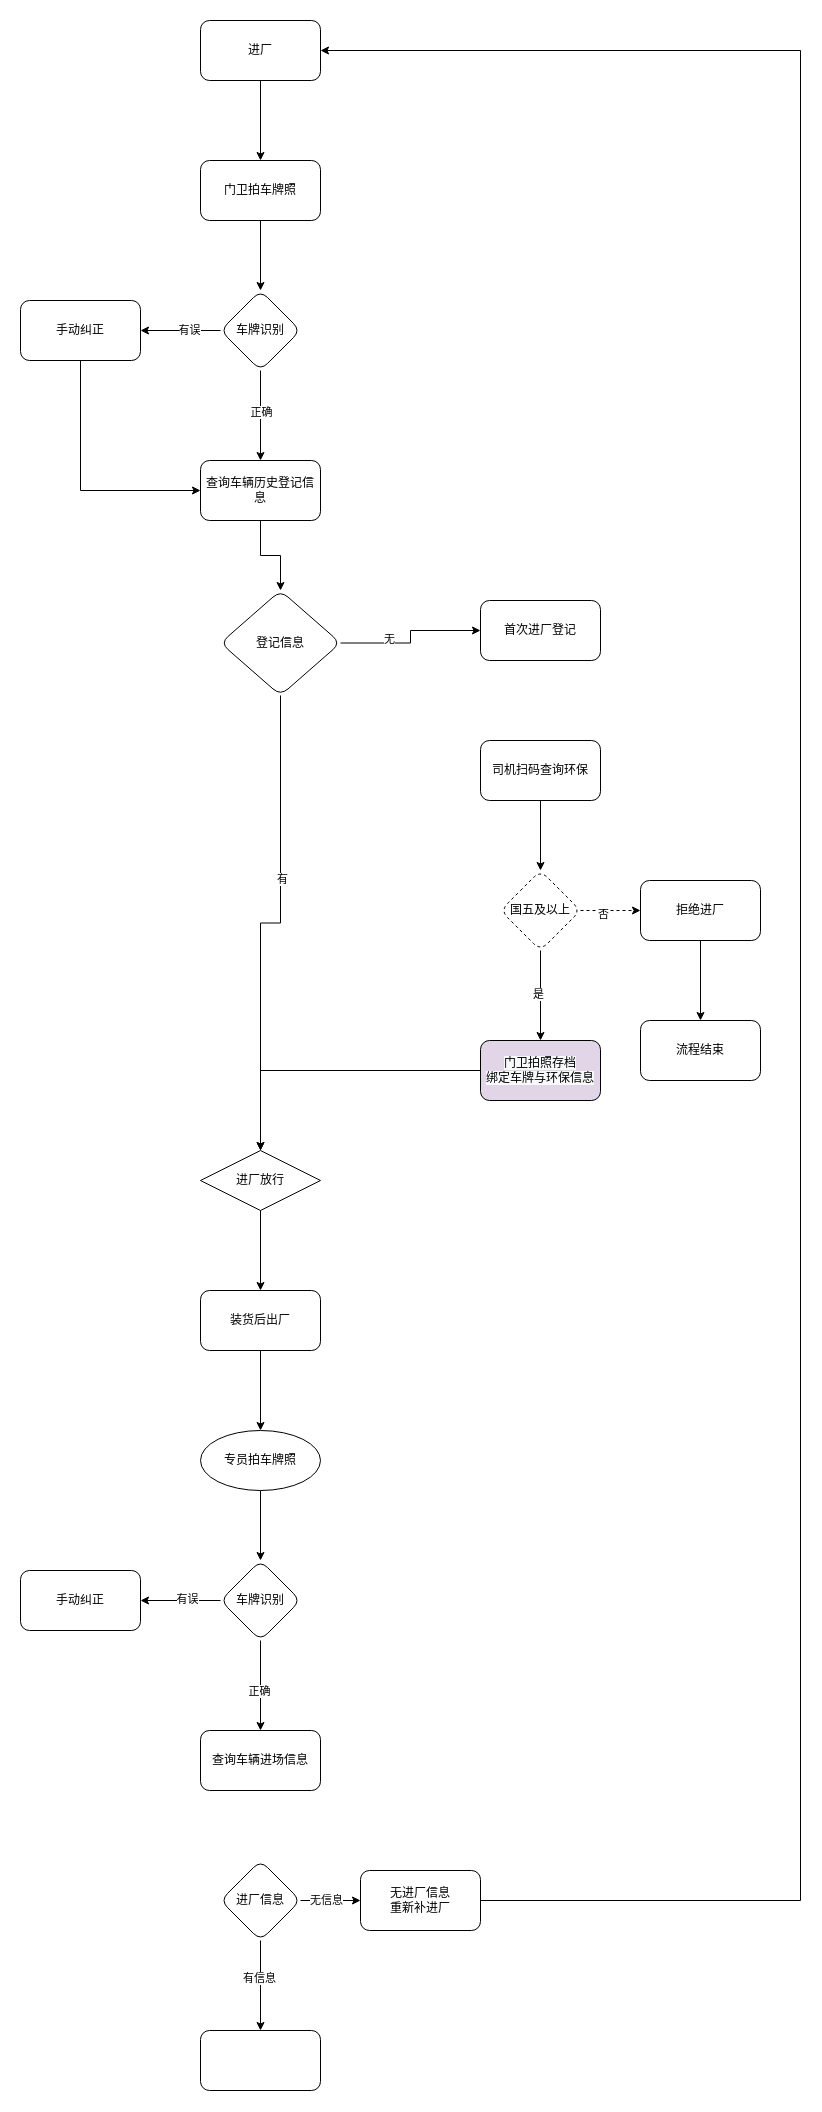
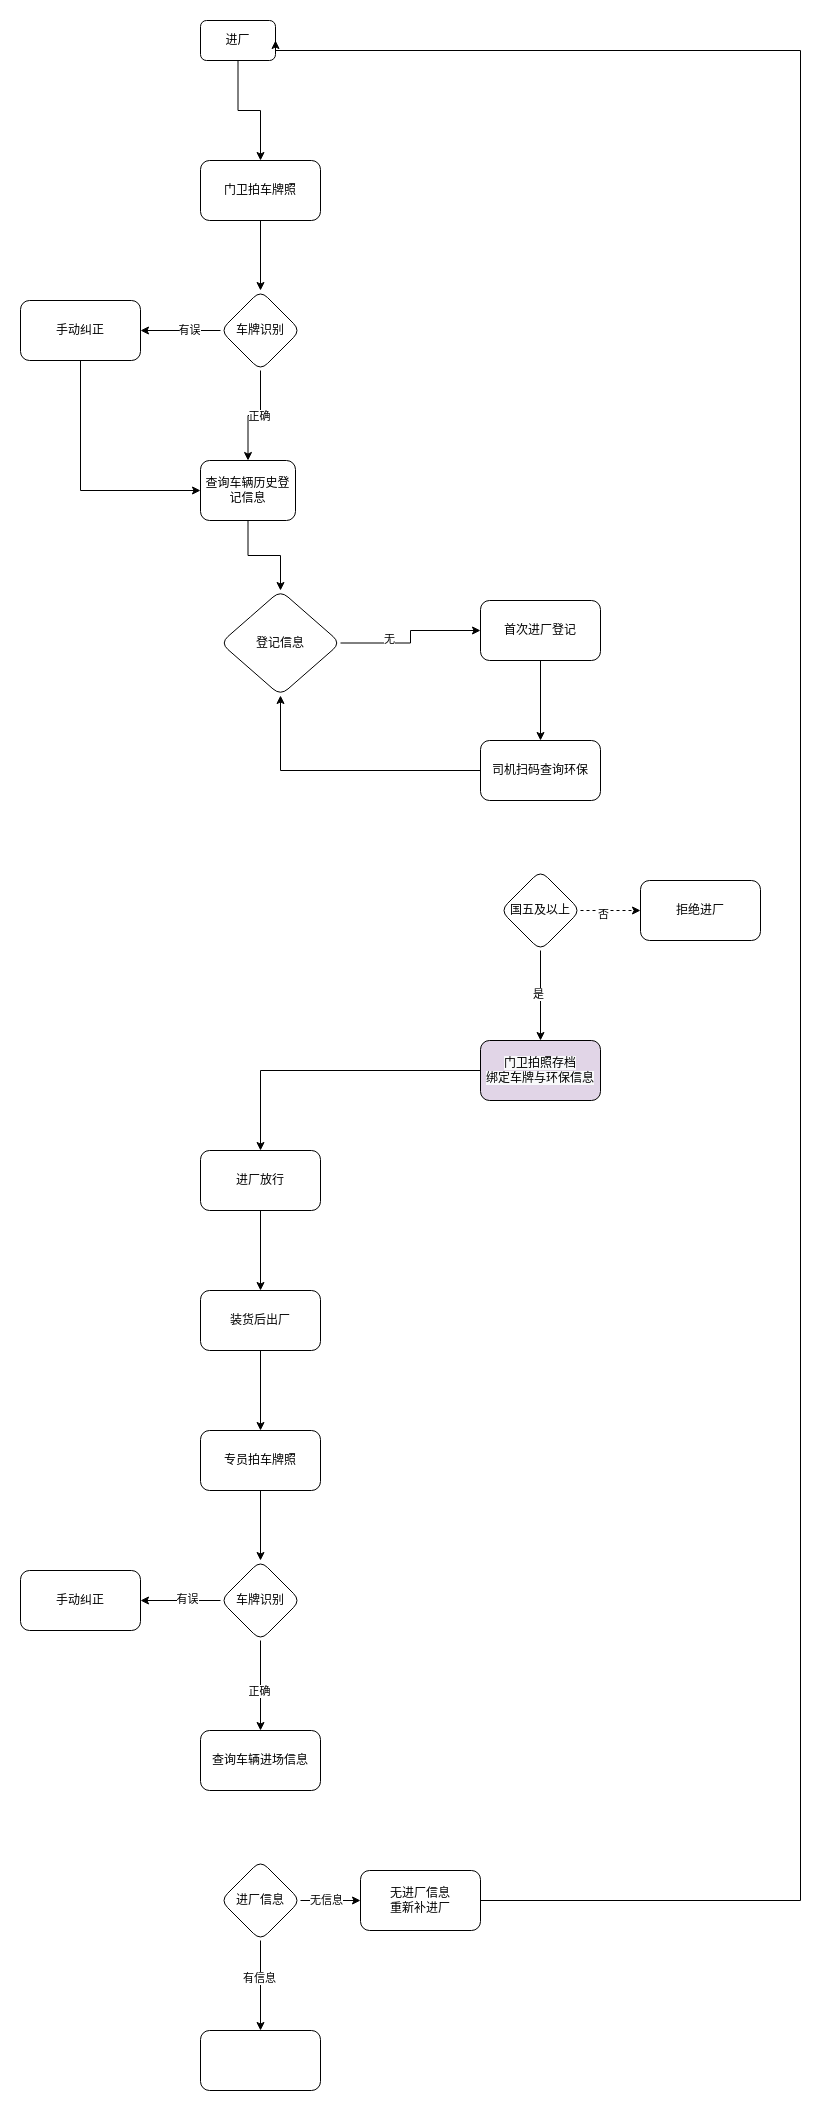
(261, 51) -> (238, 41)
(261, 491) -> (248, 491)
none -> (541, 697)
(541, 832) -> (382, 771)
(541, 911) -> (541, 911)
(274, 923) -> none
(701, 977) -> none
(701, 1051) -> none
(261, 1181) -> (261, 1181)
(261, 1461) -> (261, 1461)
